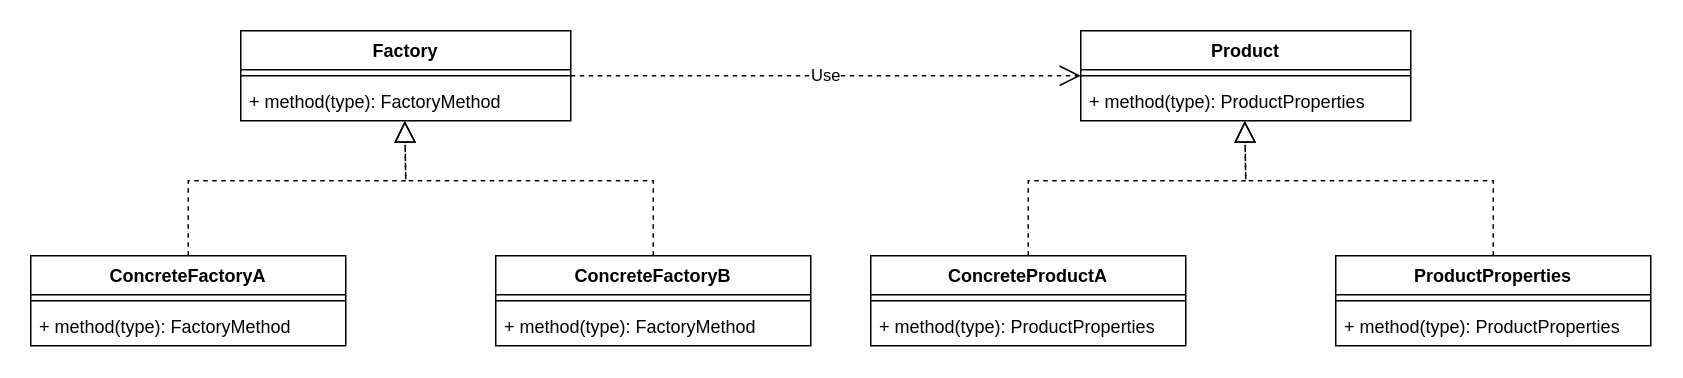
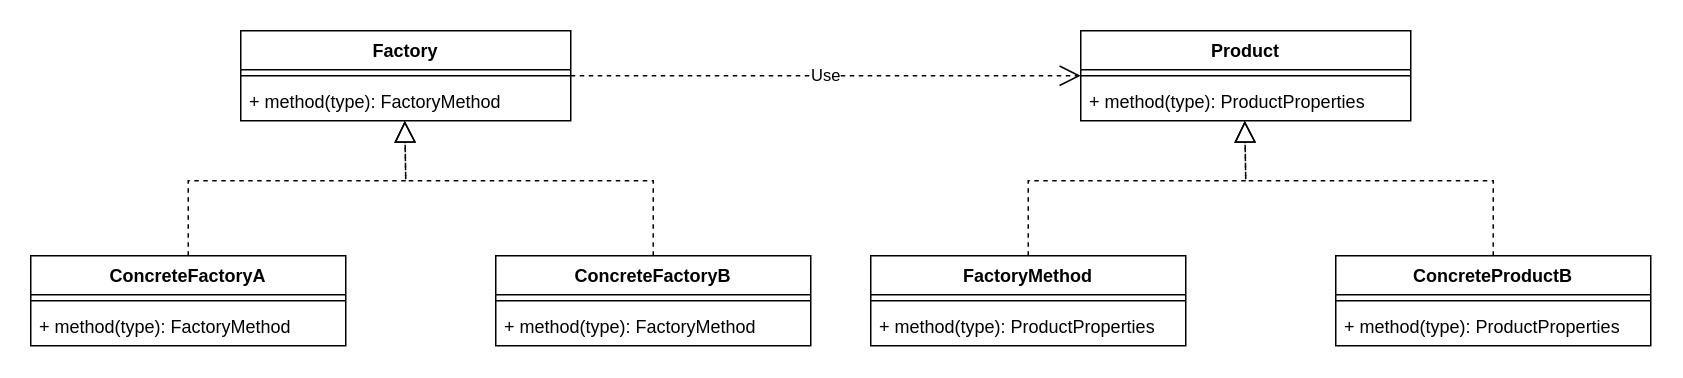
(1028, 276) -> (1028, 276)
(1493, 276) -> (1493, 276)
